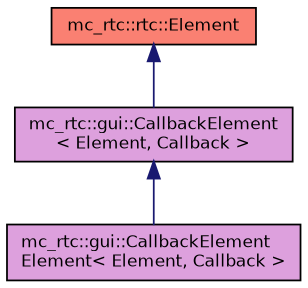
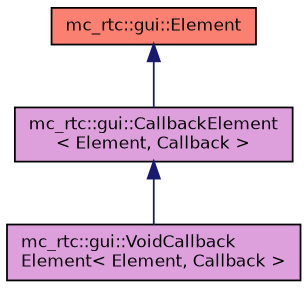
(154, 26) -> (154, 26)
(154, 252) -> (154, 252)
